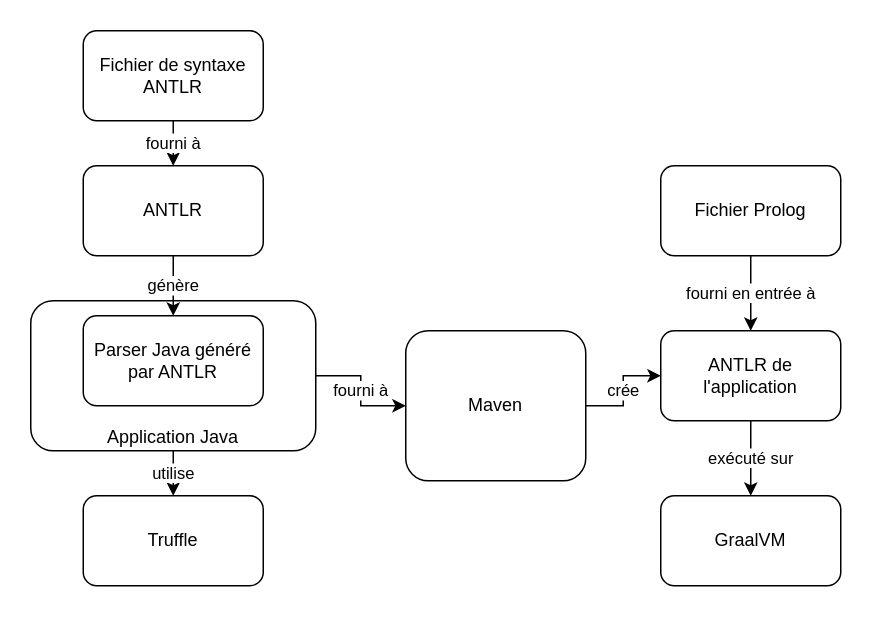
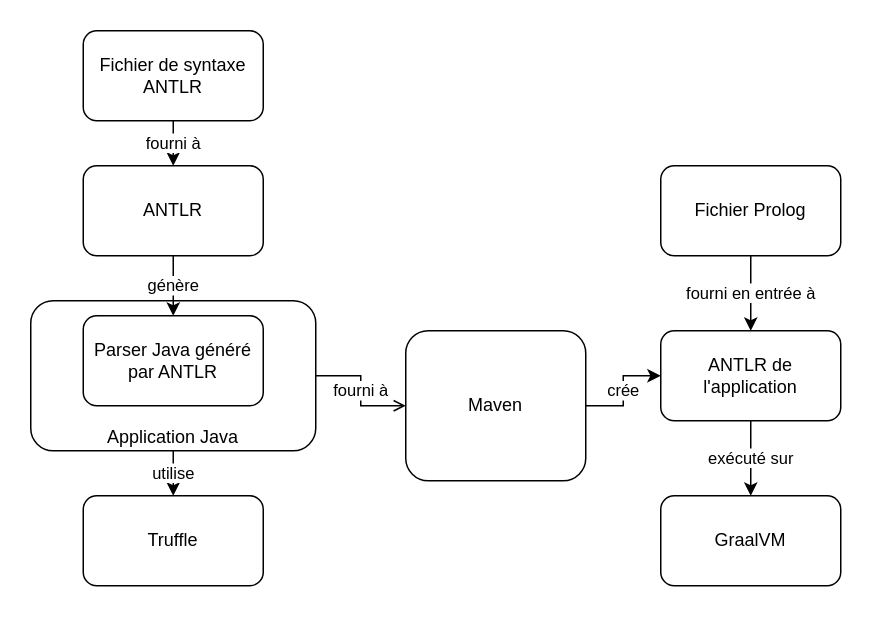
(394, 406) -> (396, 406)
